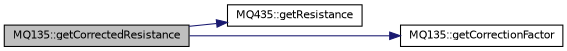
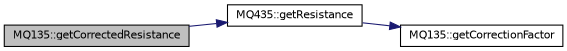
(290, 36) -> (376, 24)
